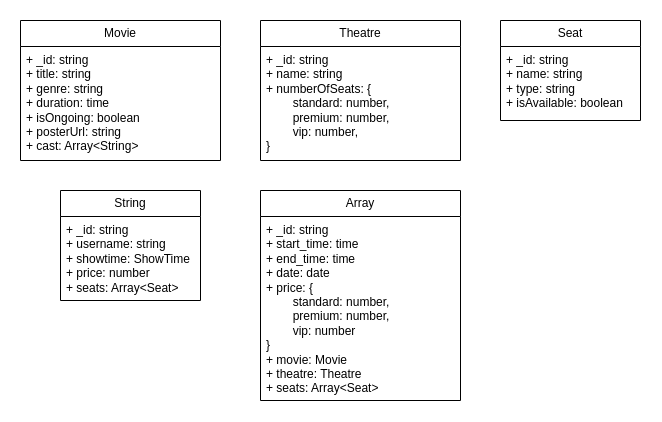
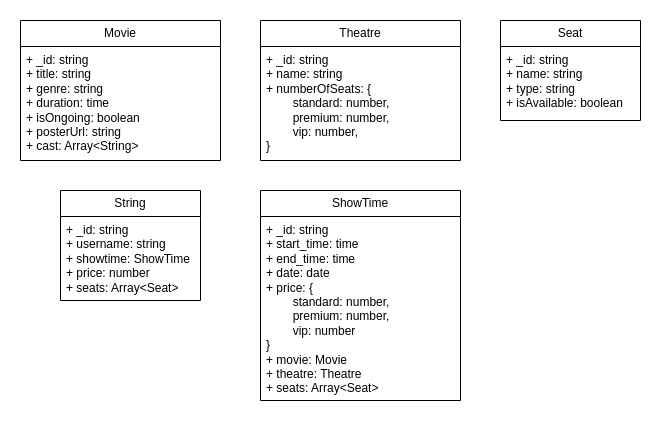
(361, 204) -> (361, 204)
